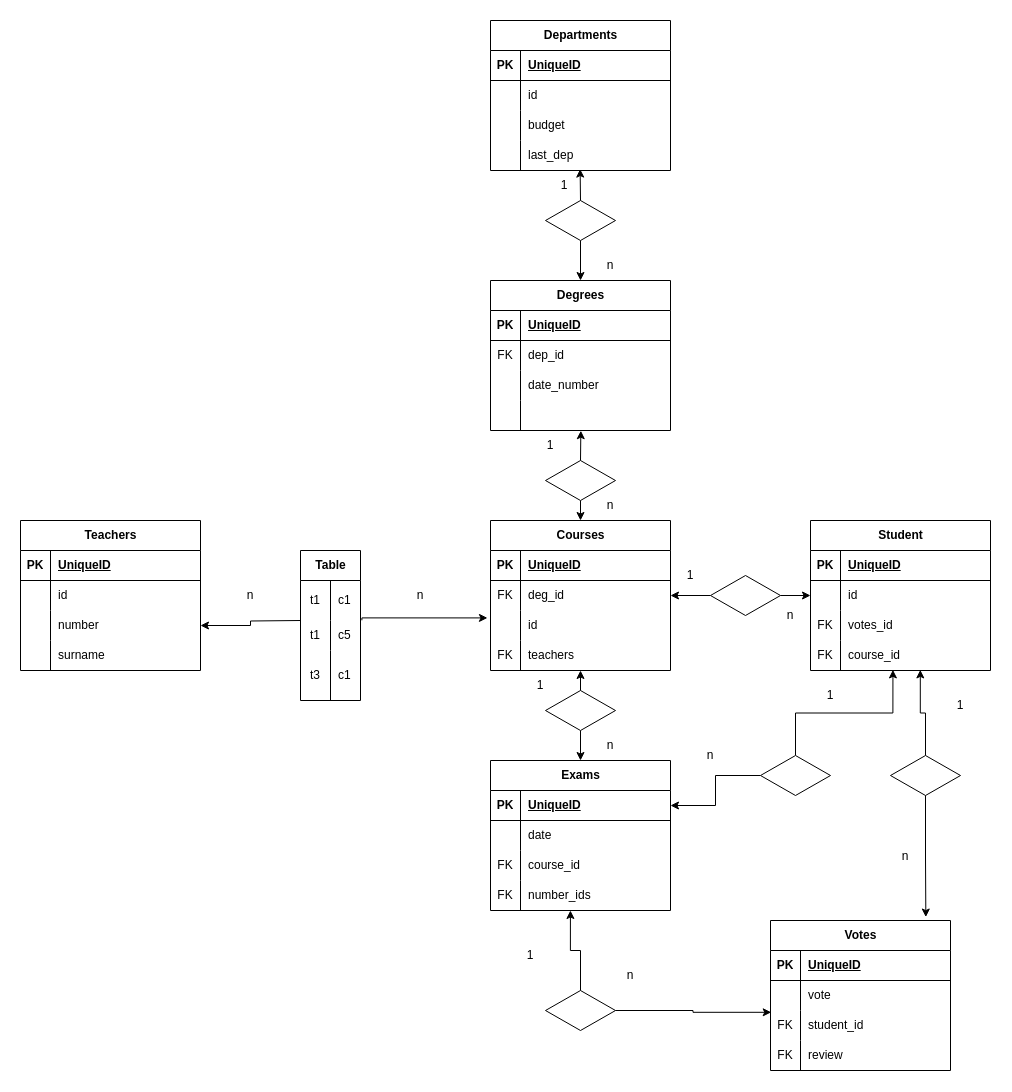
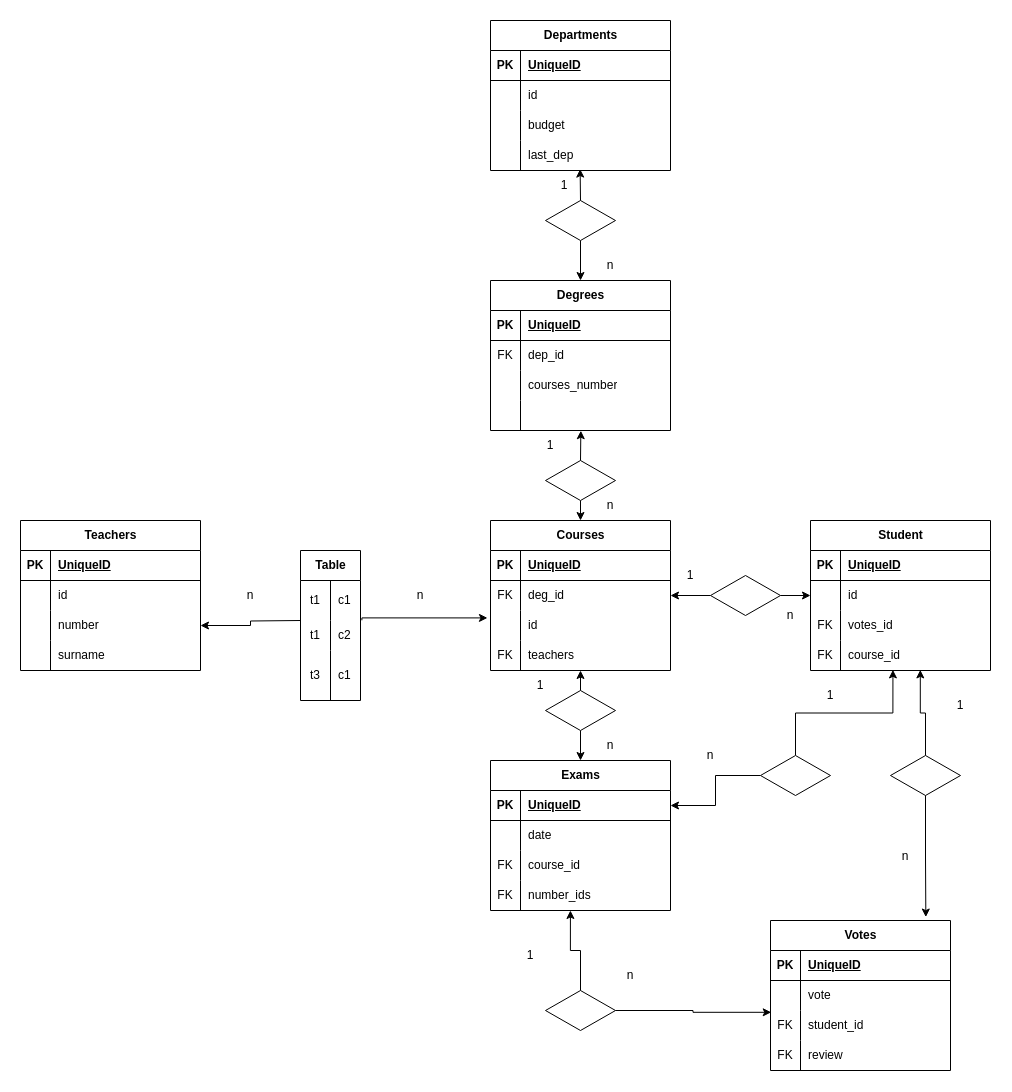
(565, 386) -> (576, 386)
(345, 636) -> (345, 636)
